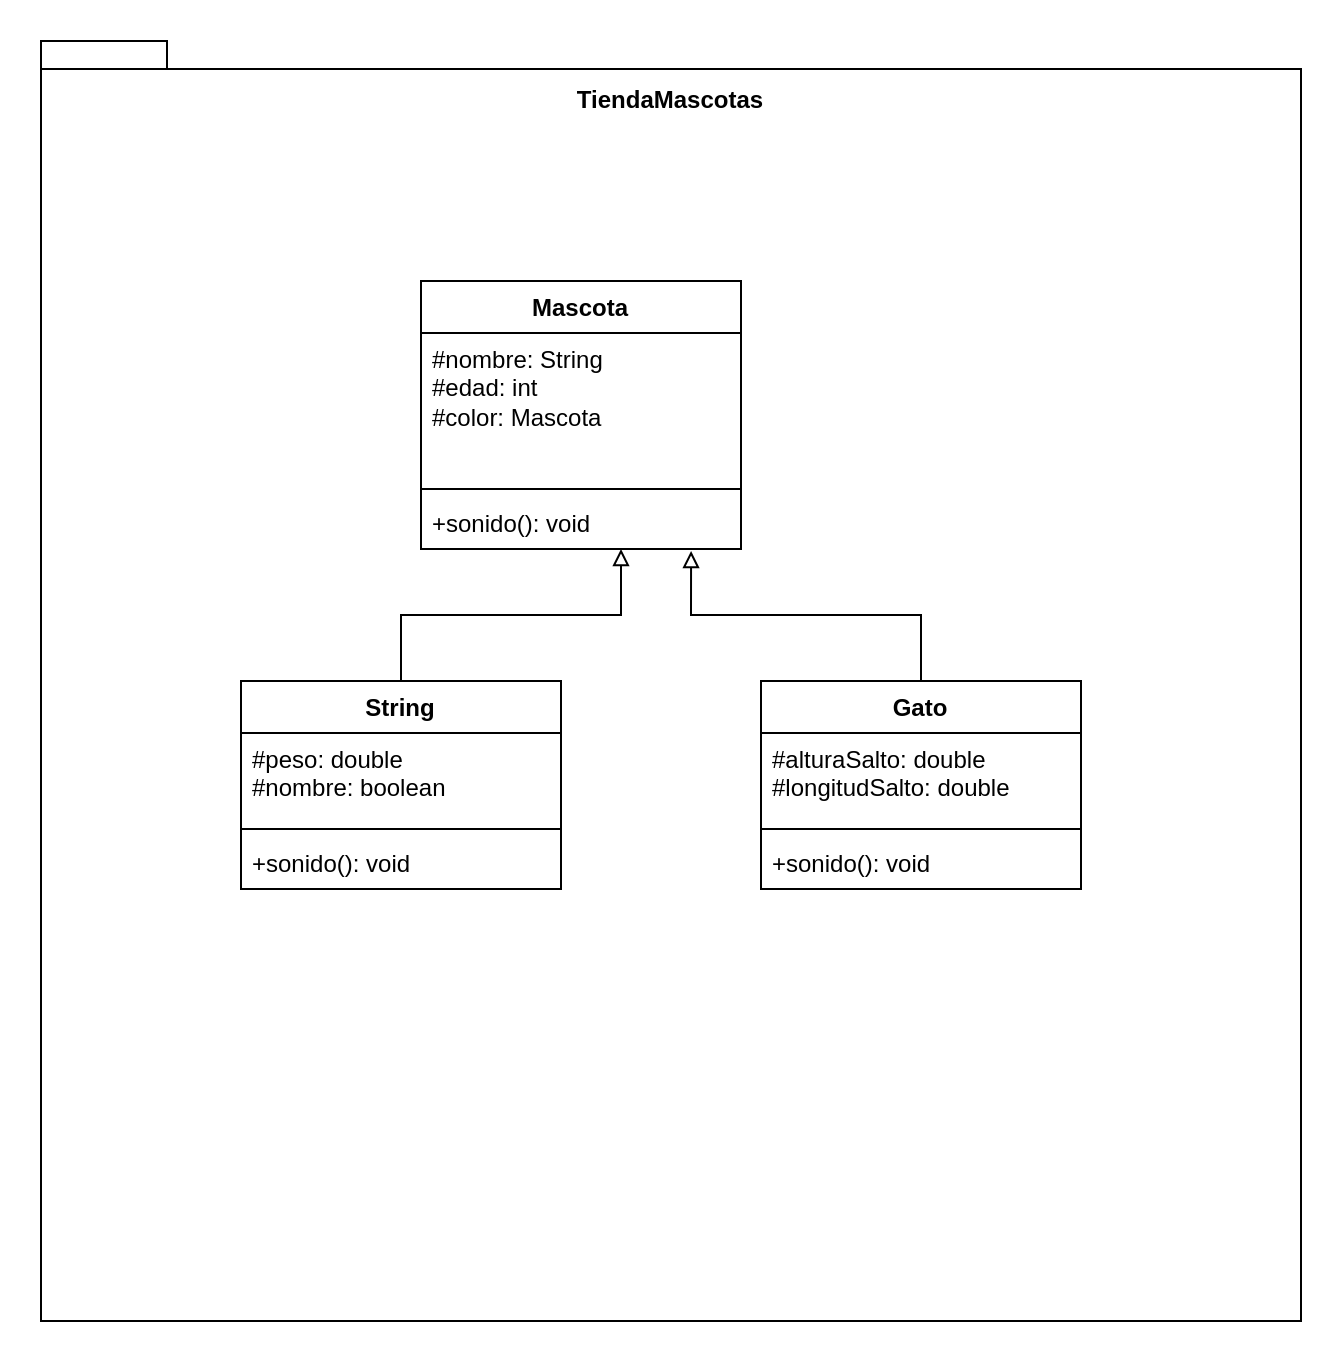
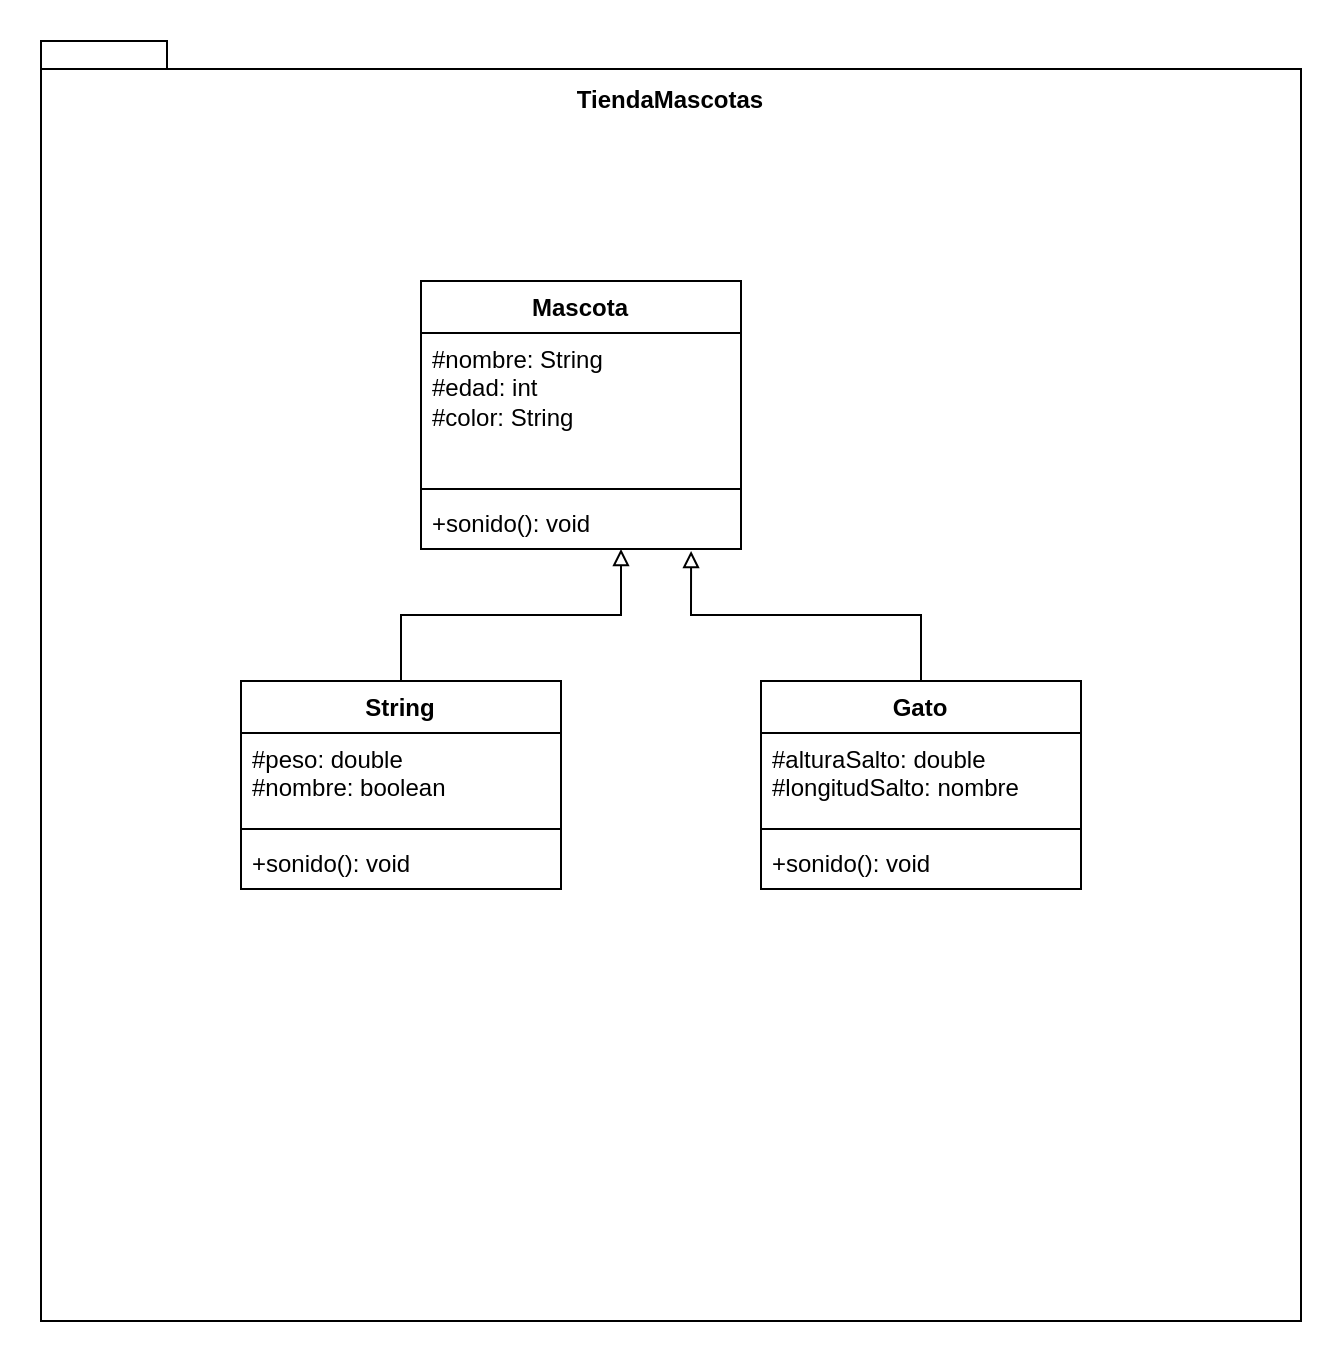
(524, 390) -> (524, 390)
(902, 776) -> (905, 776)
